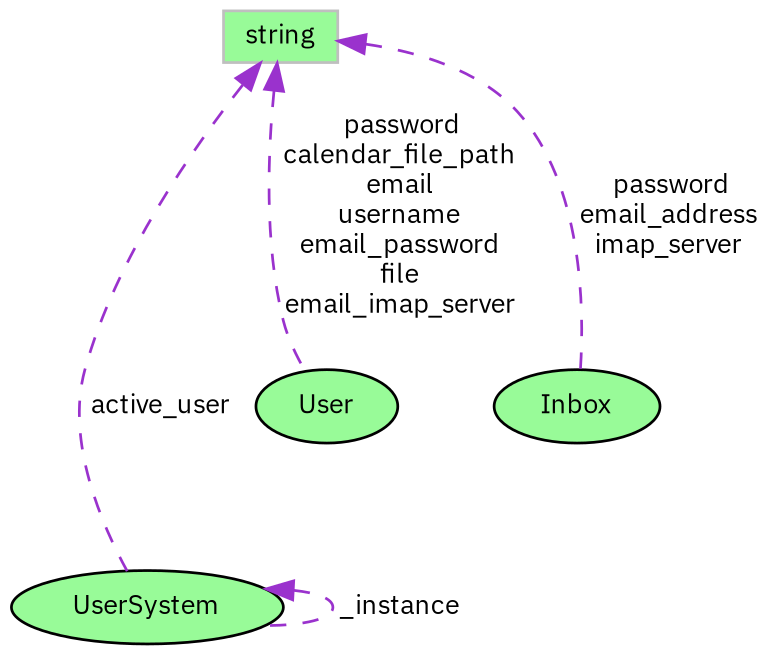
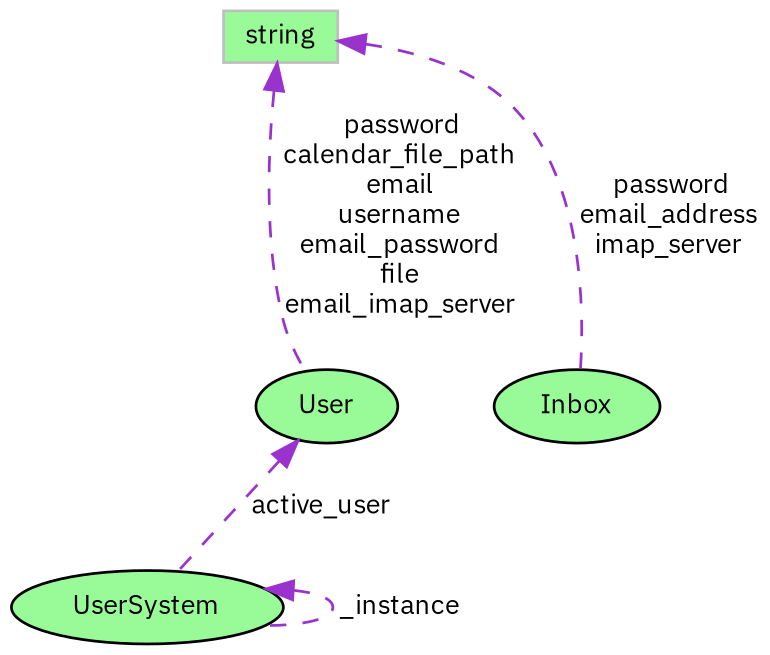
(104, 314) -> (229, 516)
